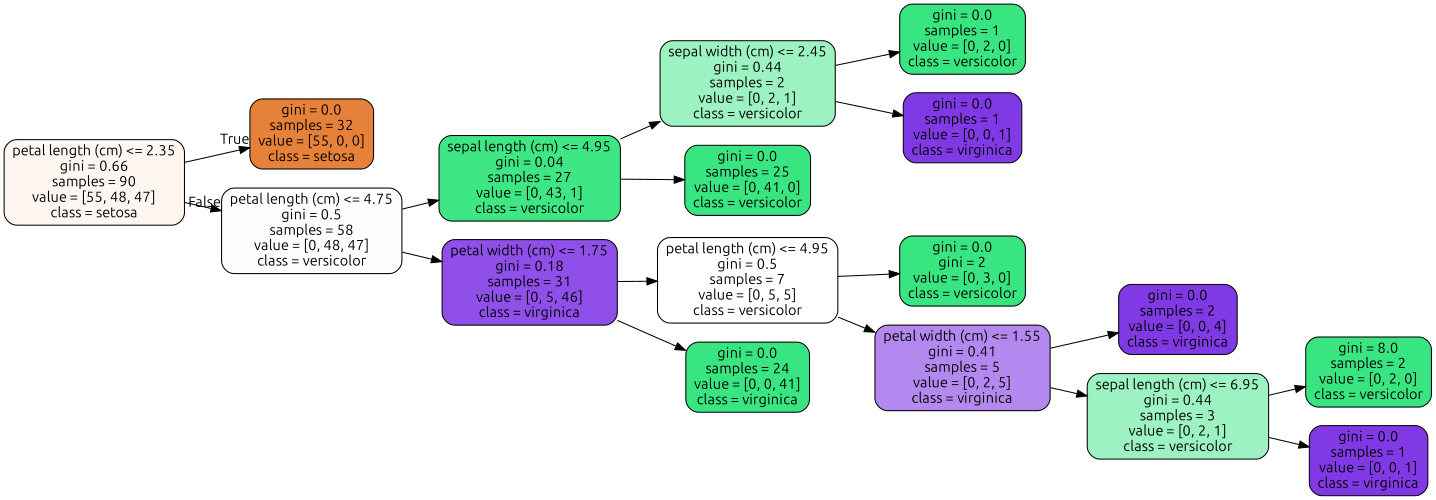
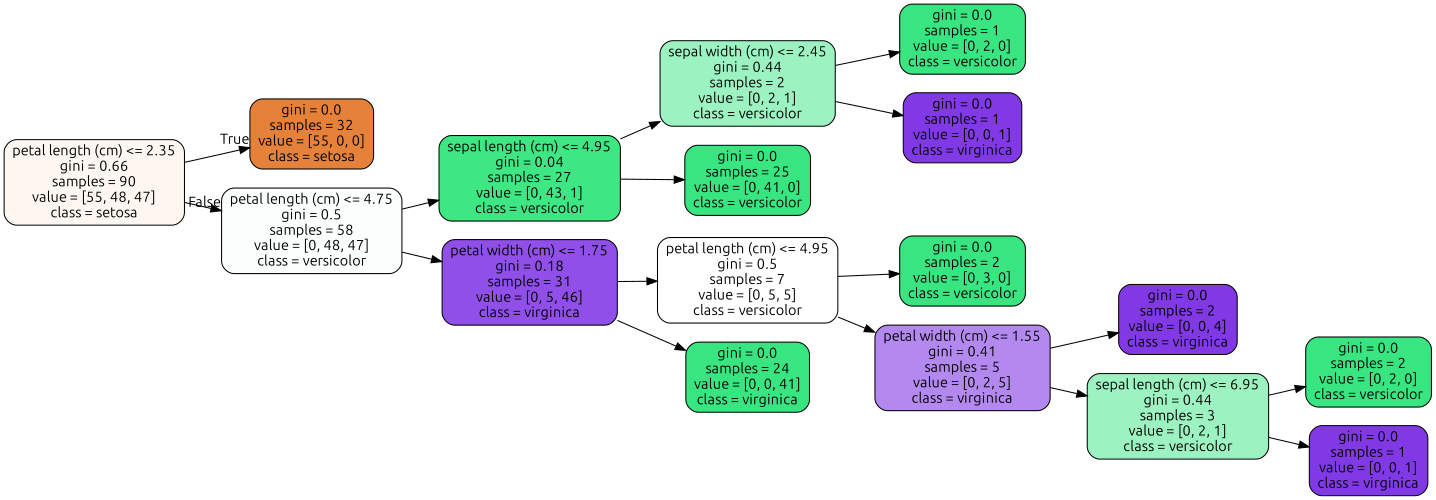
(963, 271) -> (963, 271)
(1369, 372) -> (1369, 372)
